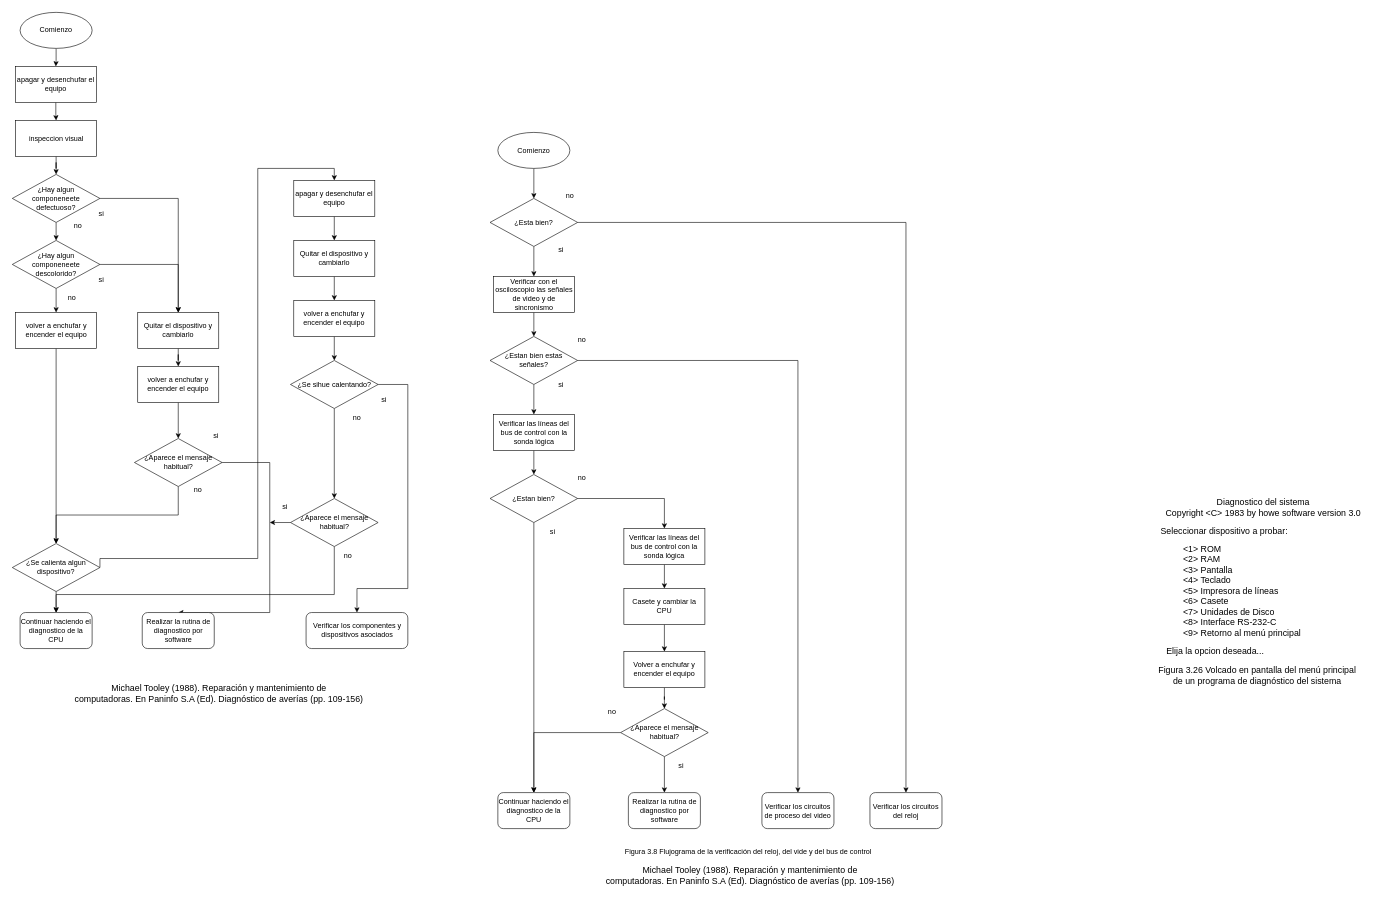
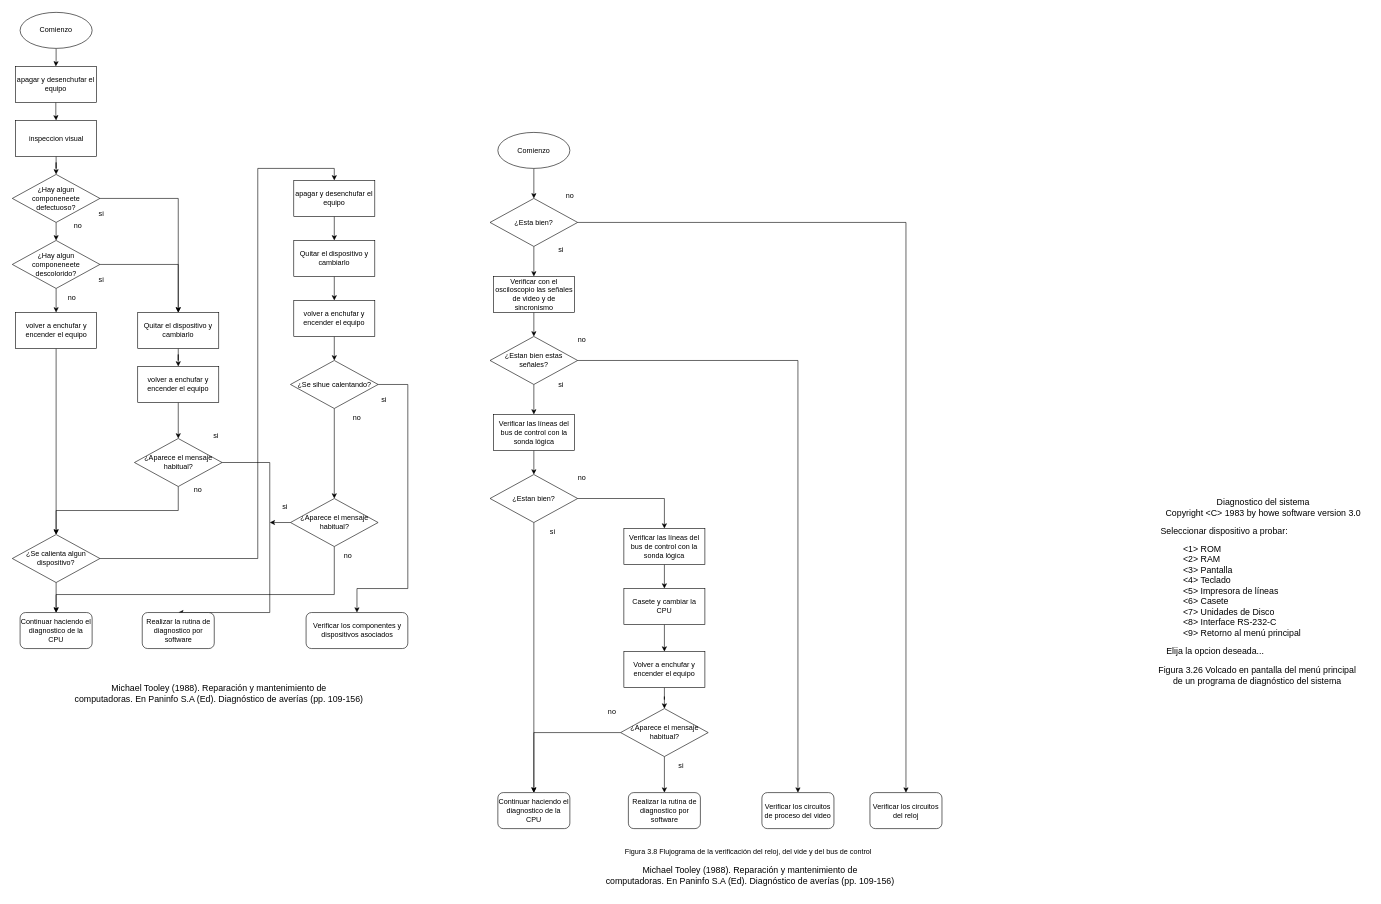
(56, 567) -> (56, 558)
